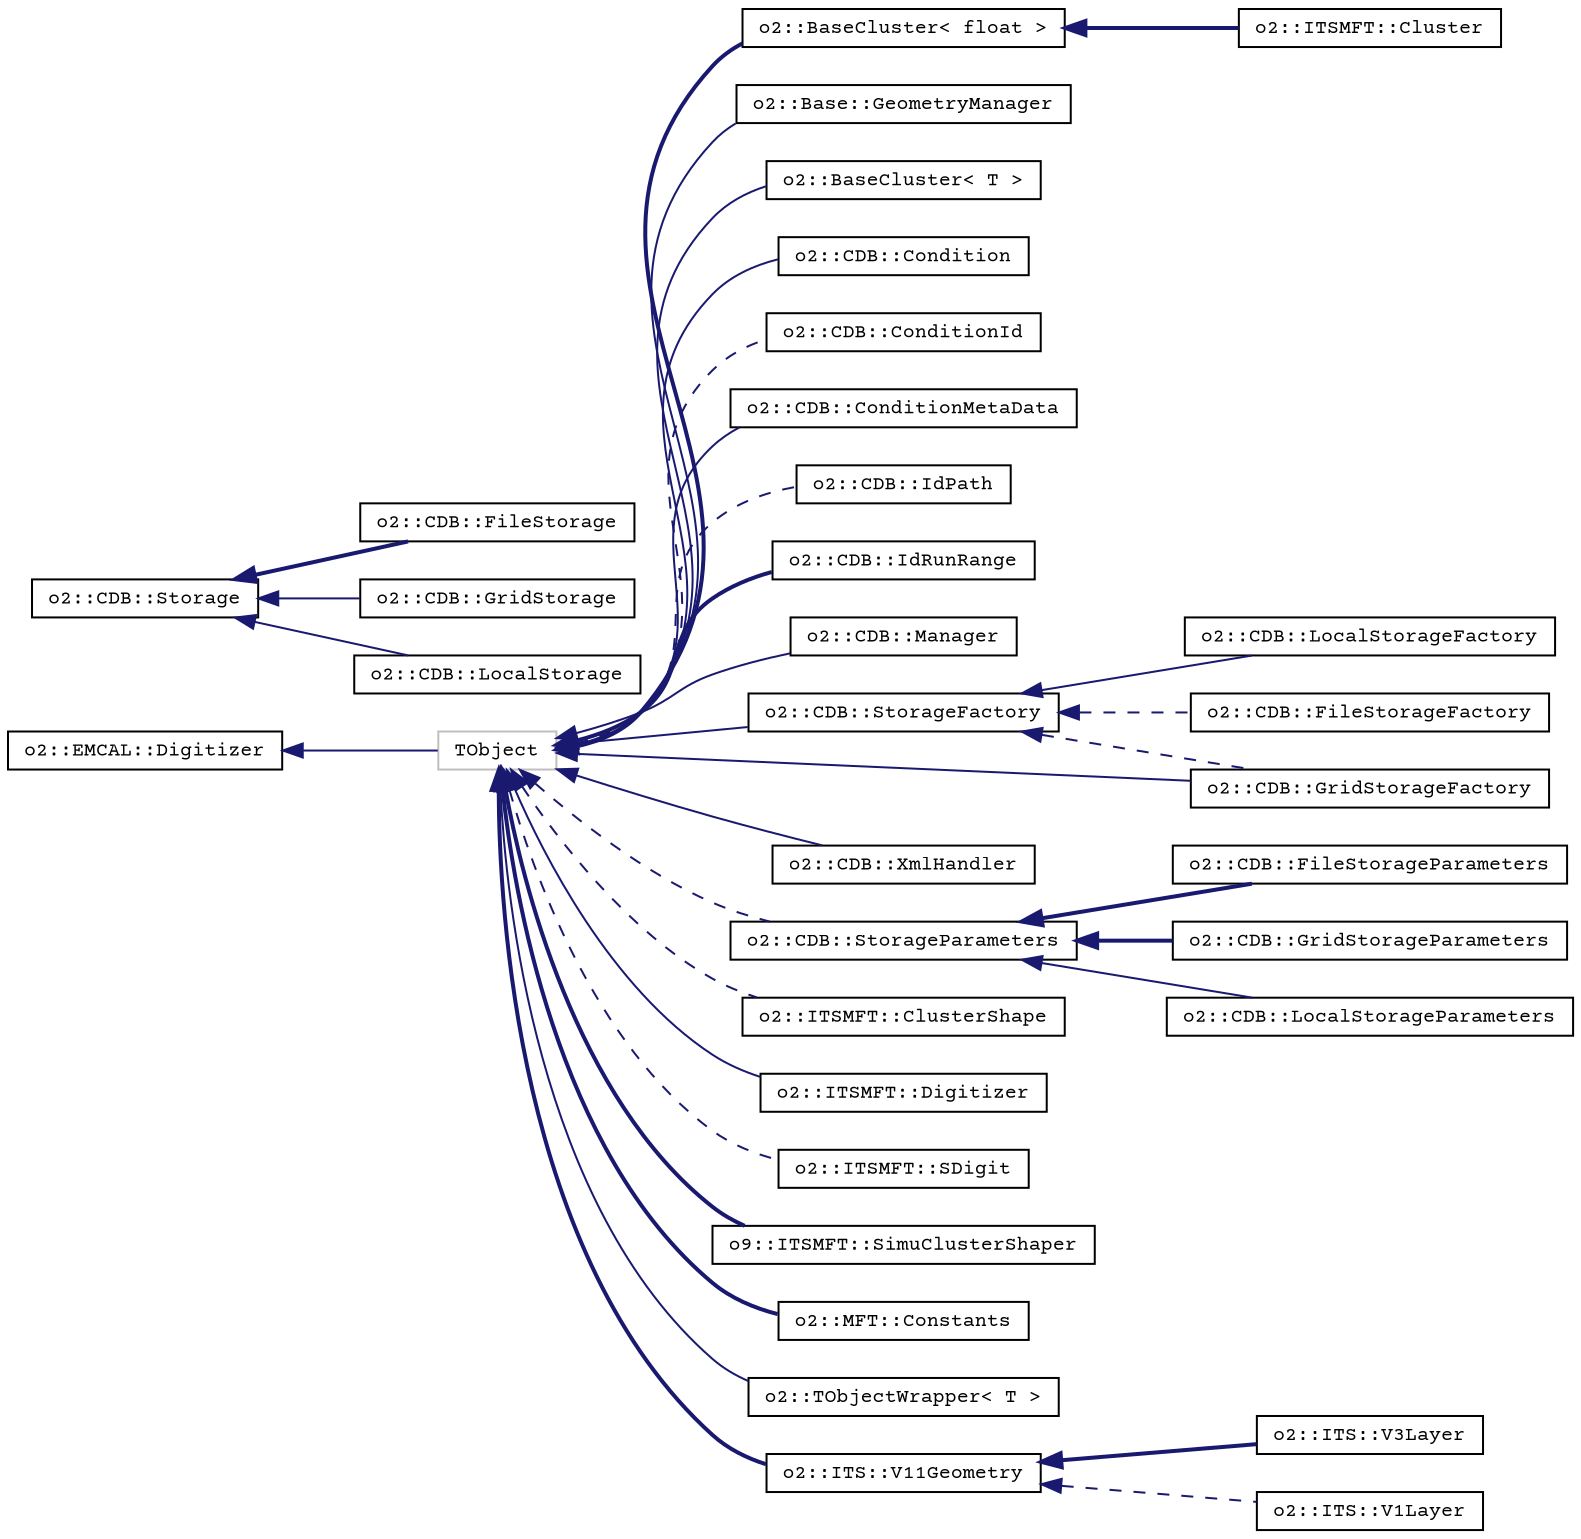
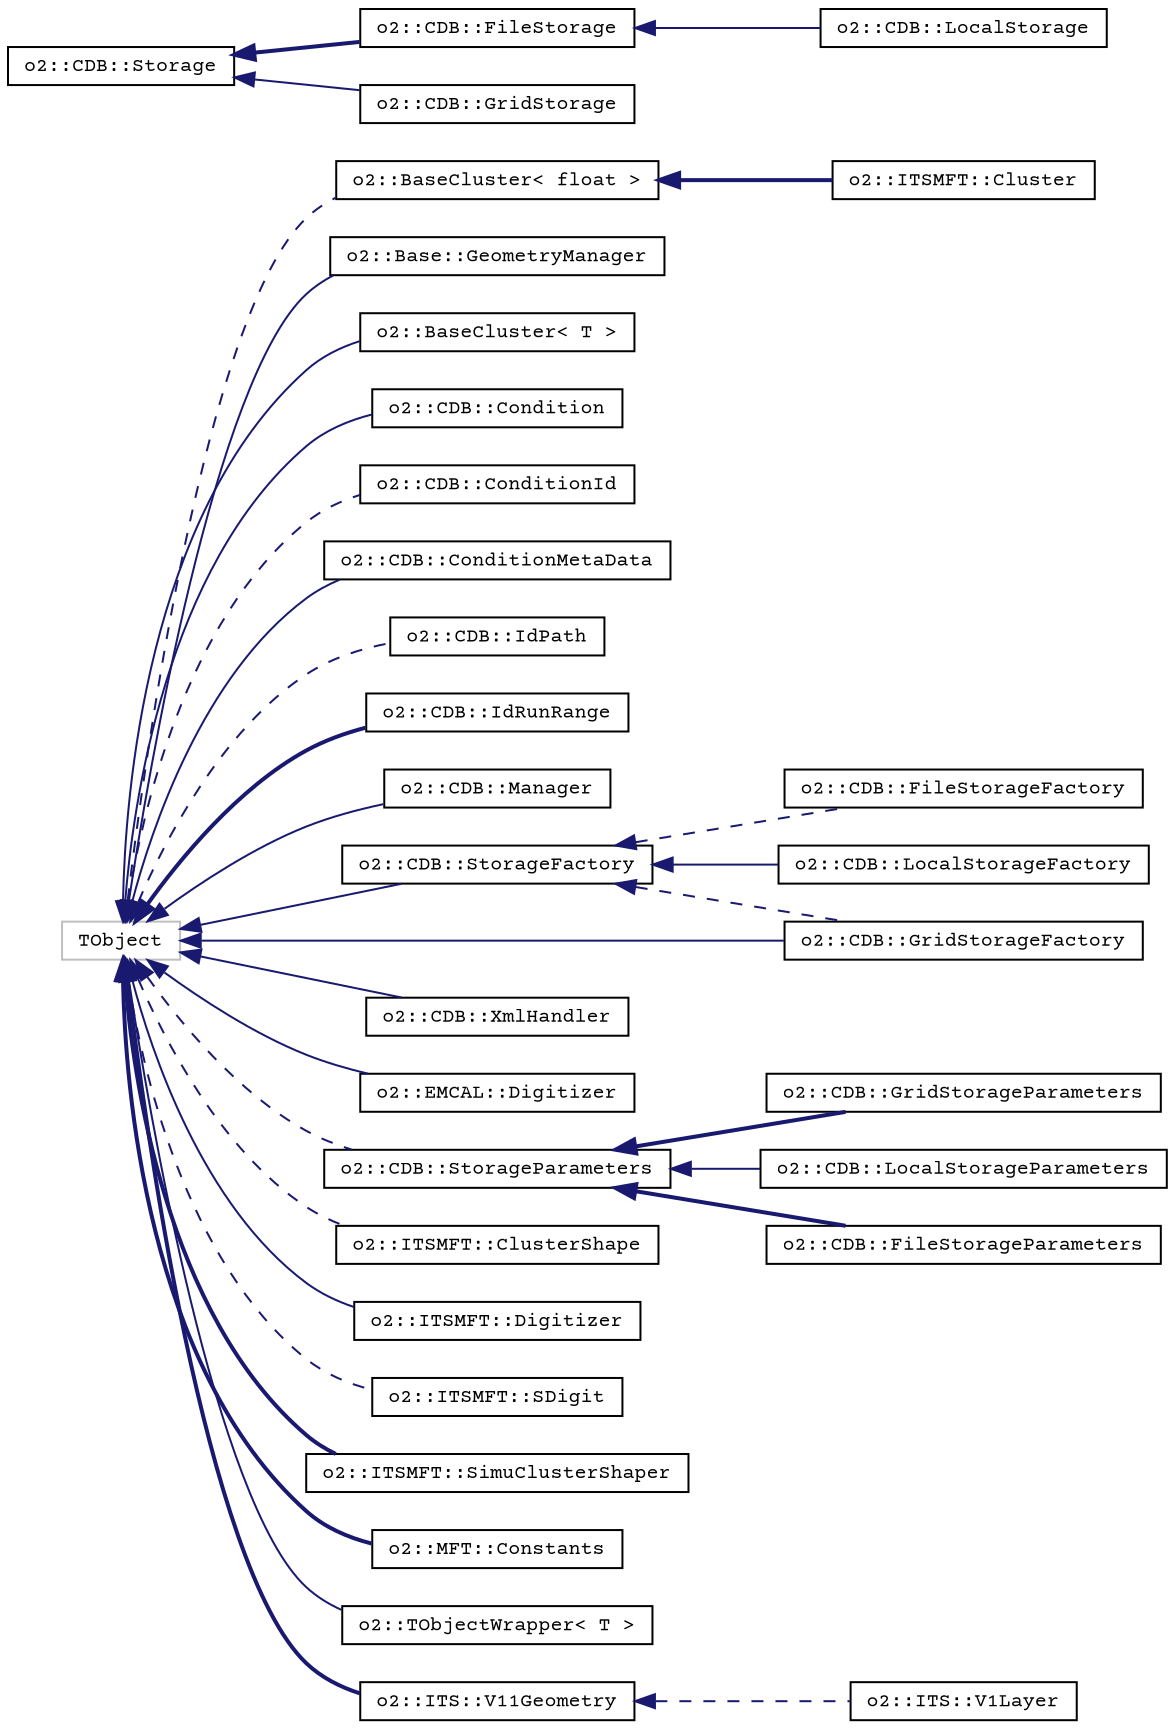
(646, 230) -> (197, 495)
(331, 639) -> (738, 28)
(370, 751) -> (261, 1034)
(904, 1245) -> (497, 1473)
(1370, 1435) -> none
